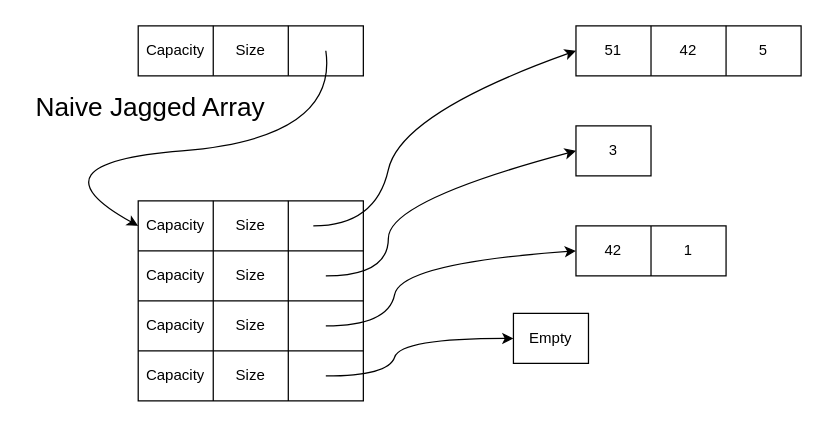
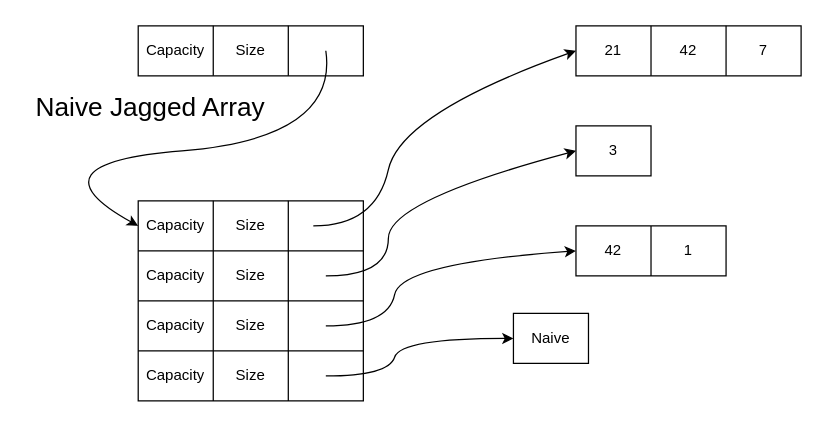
(613, 51) -> (613, 51)
(763, 51) -> (763, 51)
(551, 338) -> (551, 338)
